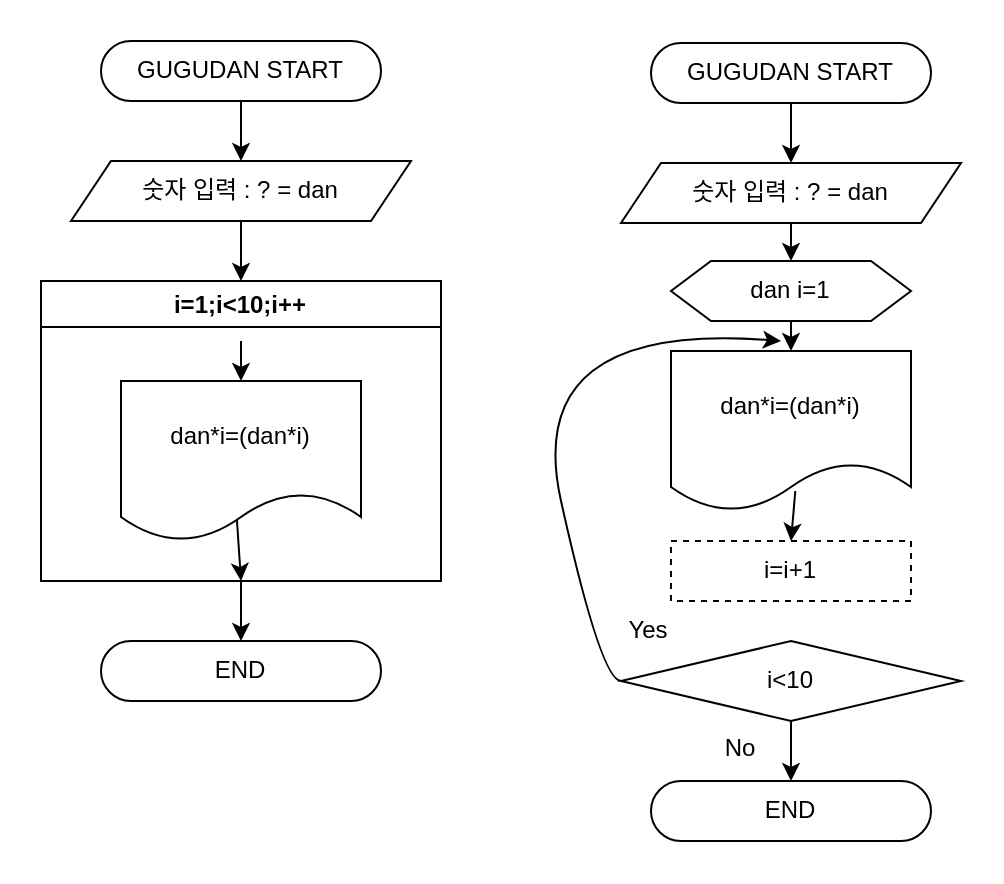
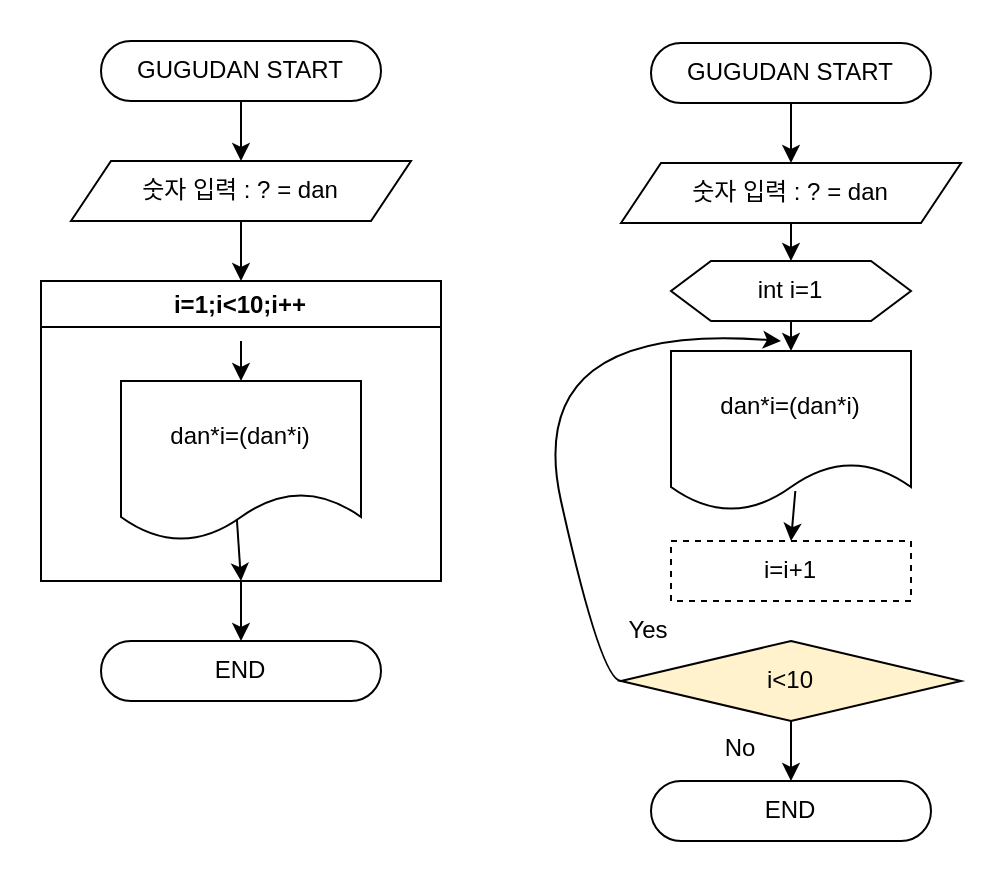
(791, 291) -> (791, 291)
(791, 681) -> (791, 681)
